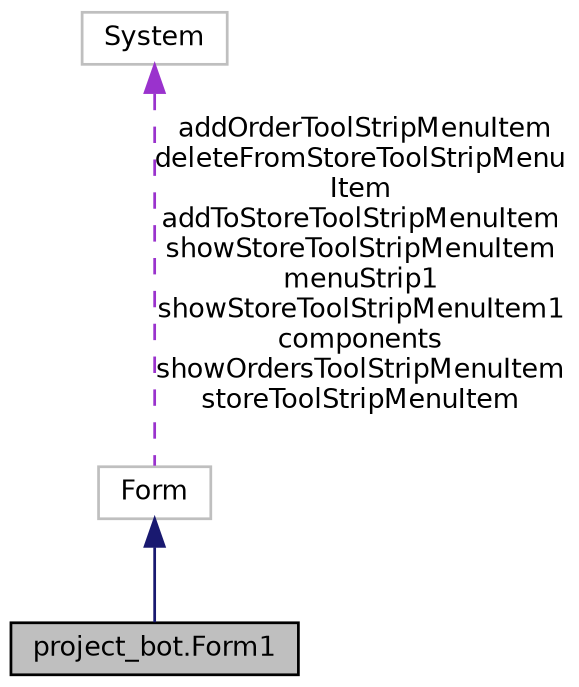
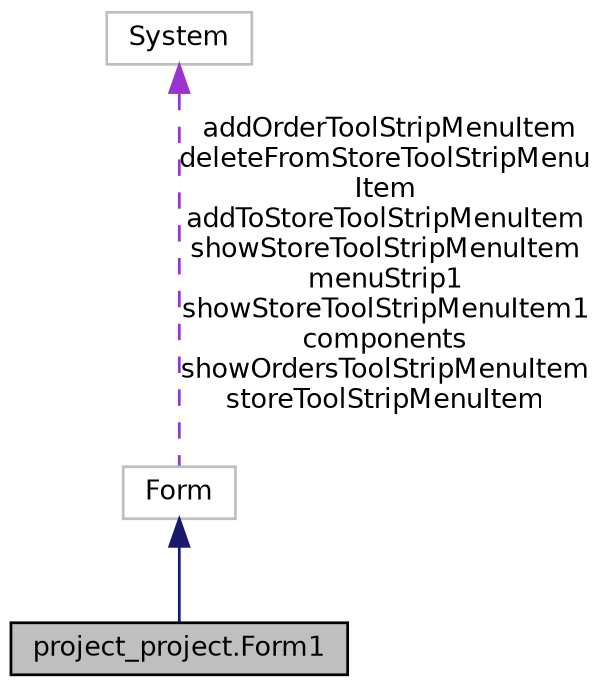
(155, 649) -> (179, 649)
